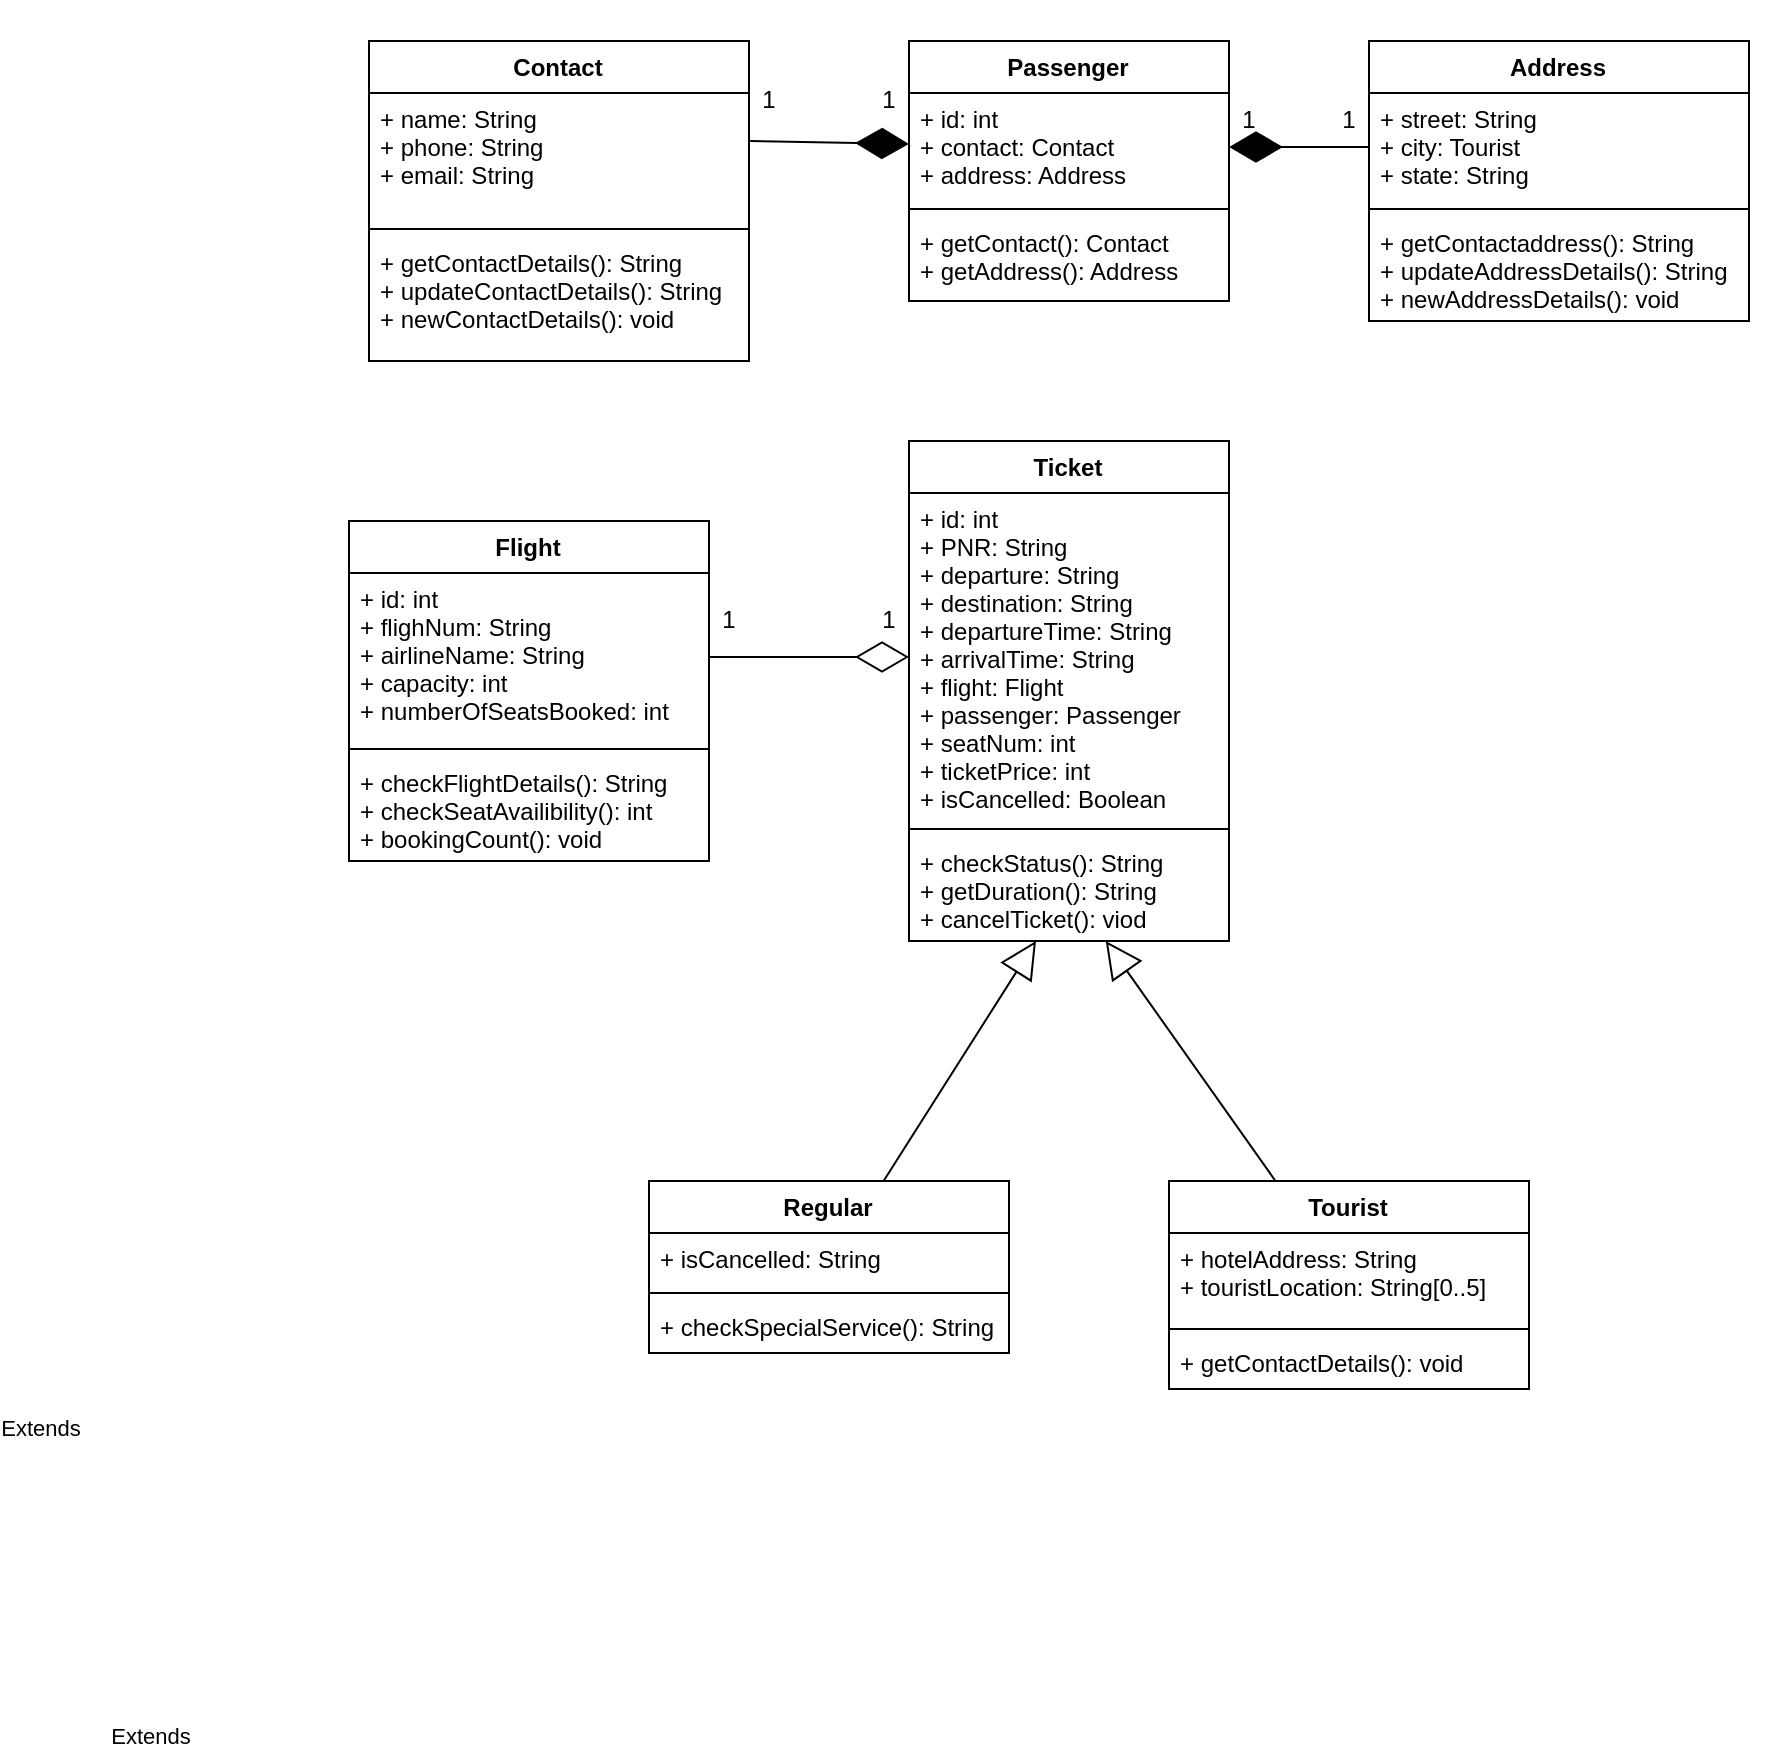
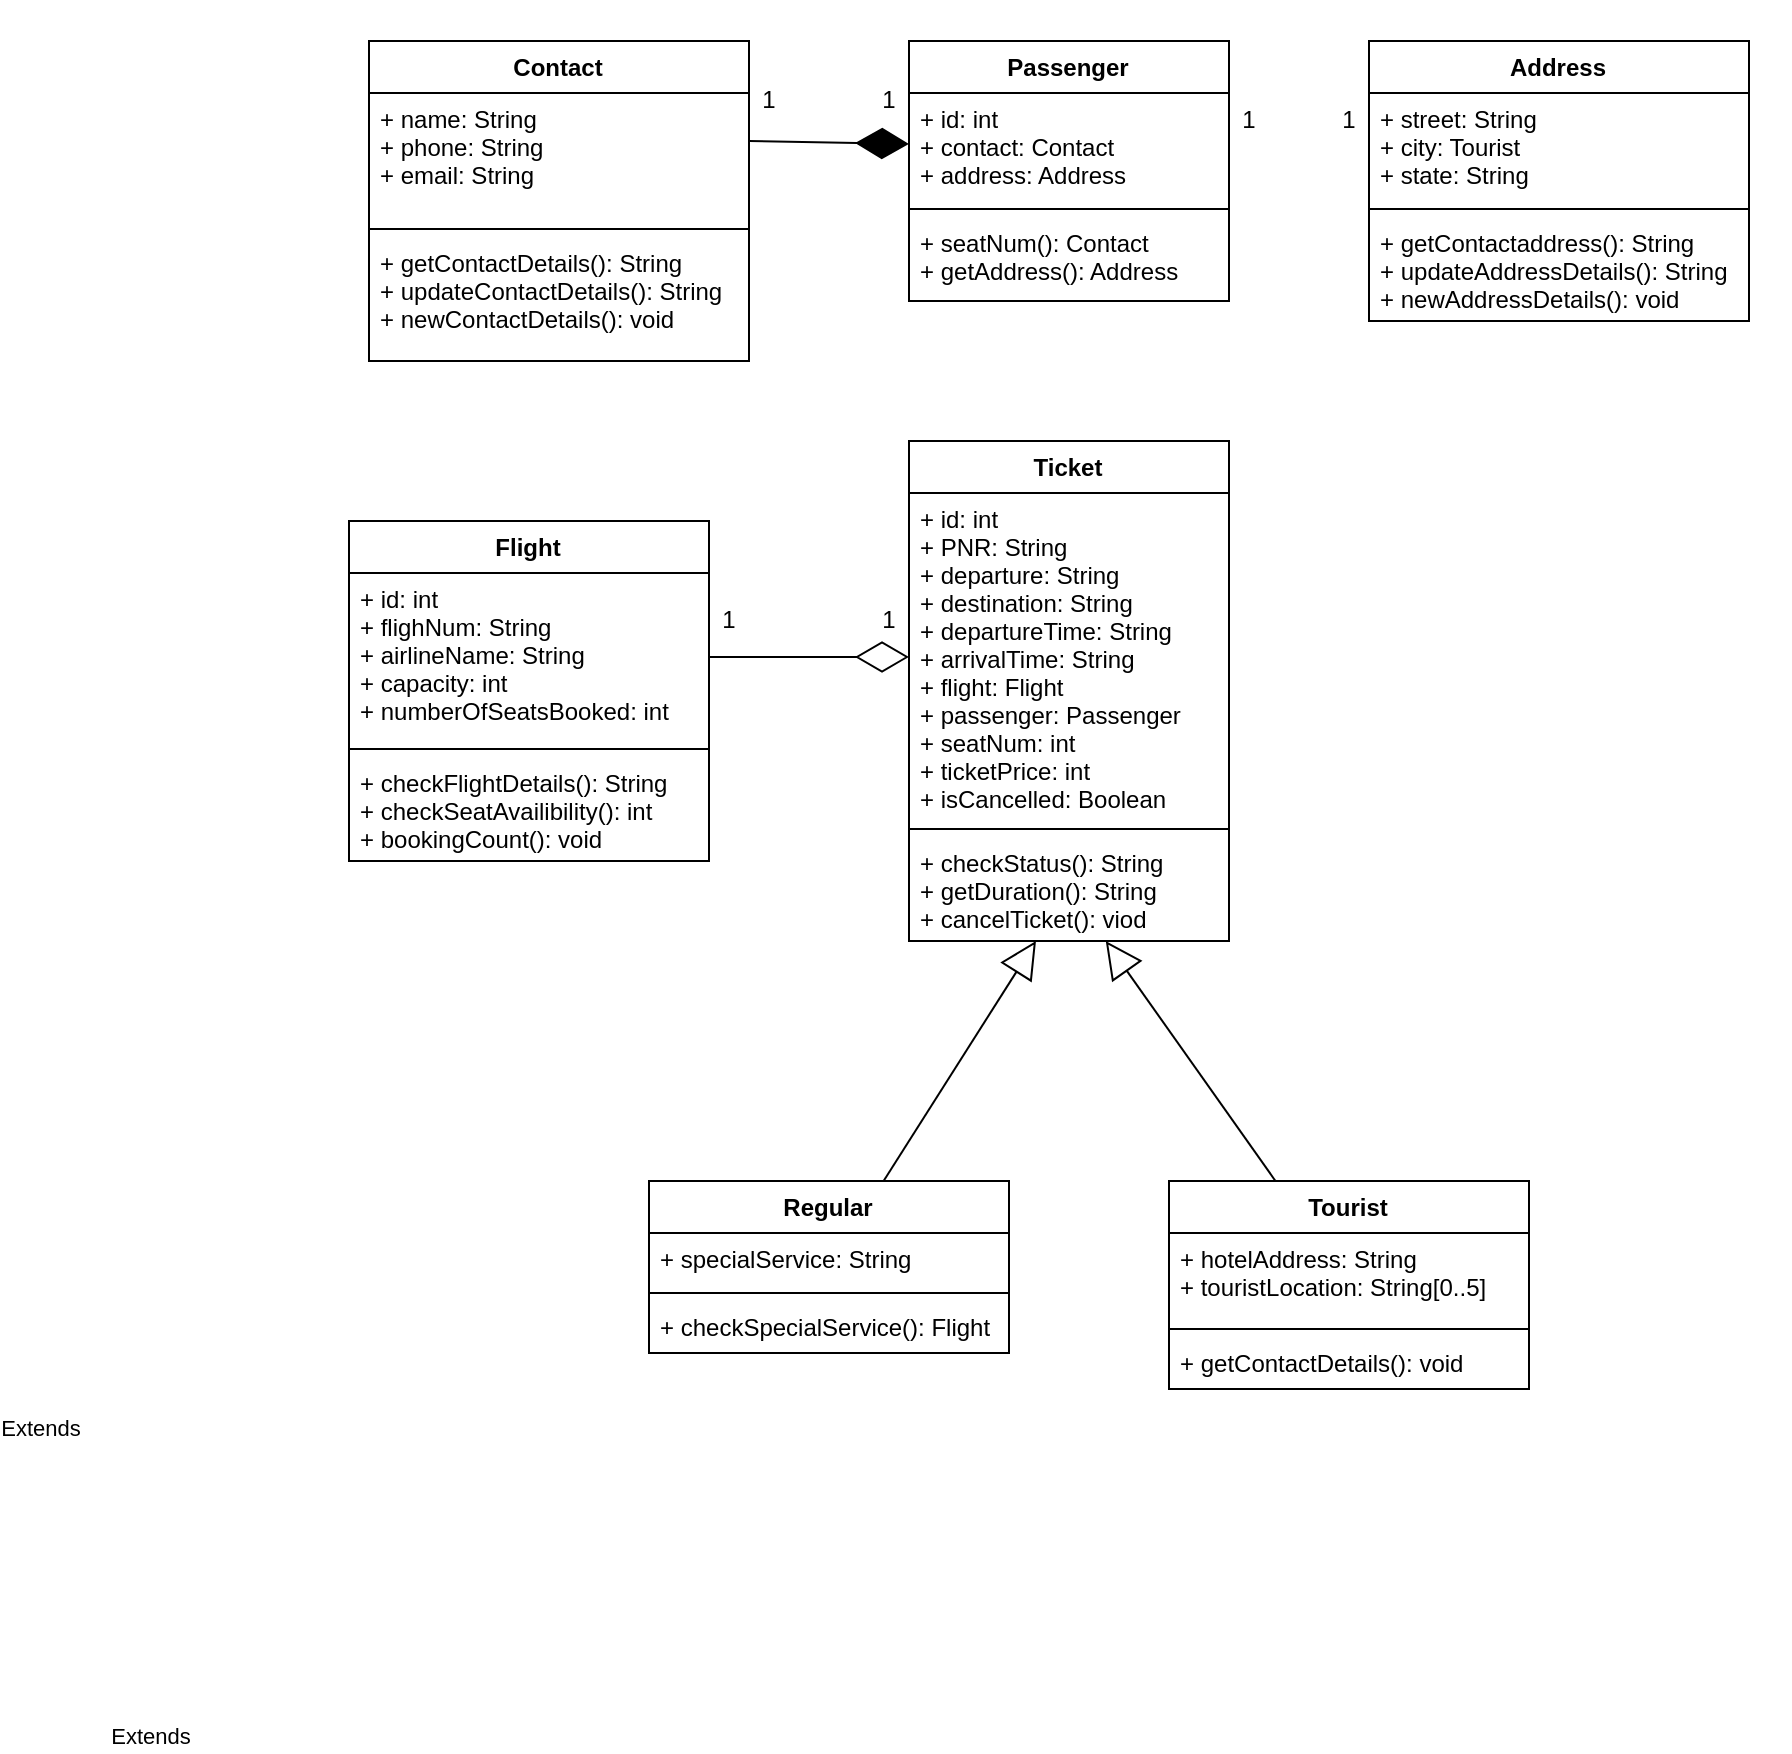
(1324, 147) -> none
(1065, 244) -> (1045, 244)
(779, 1260) -> (799, 1260)
(846, 1328) -> (843, 1328)
